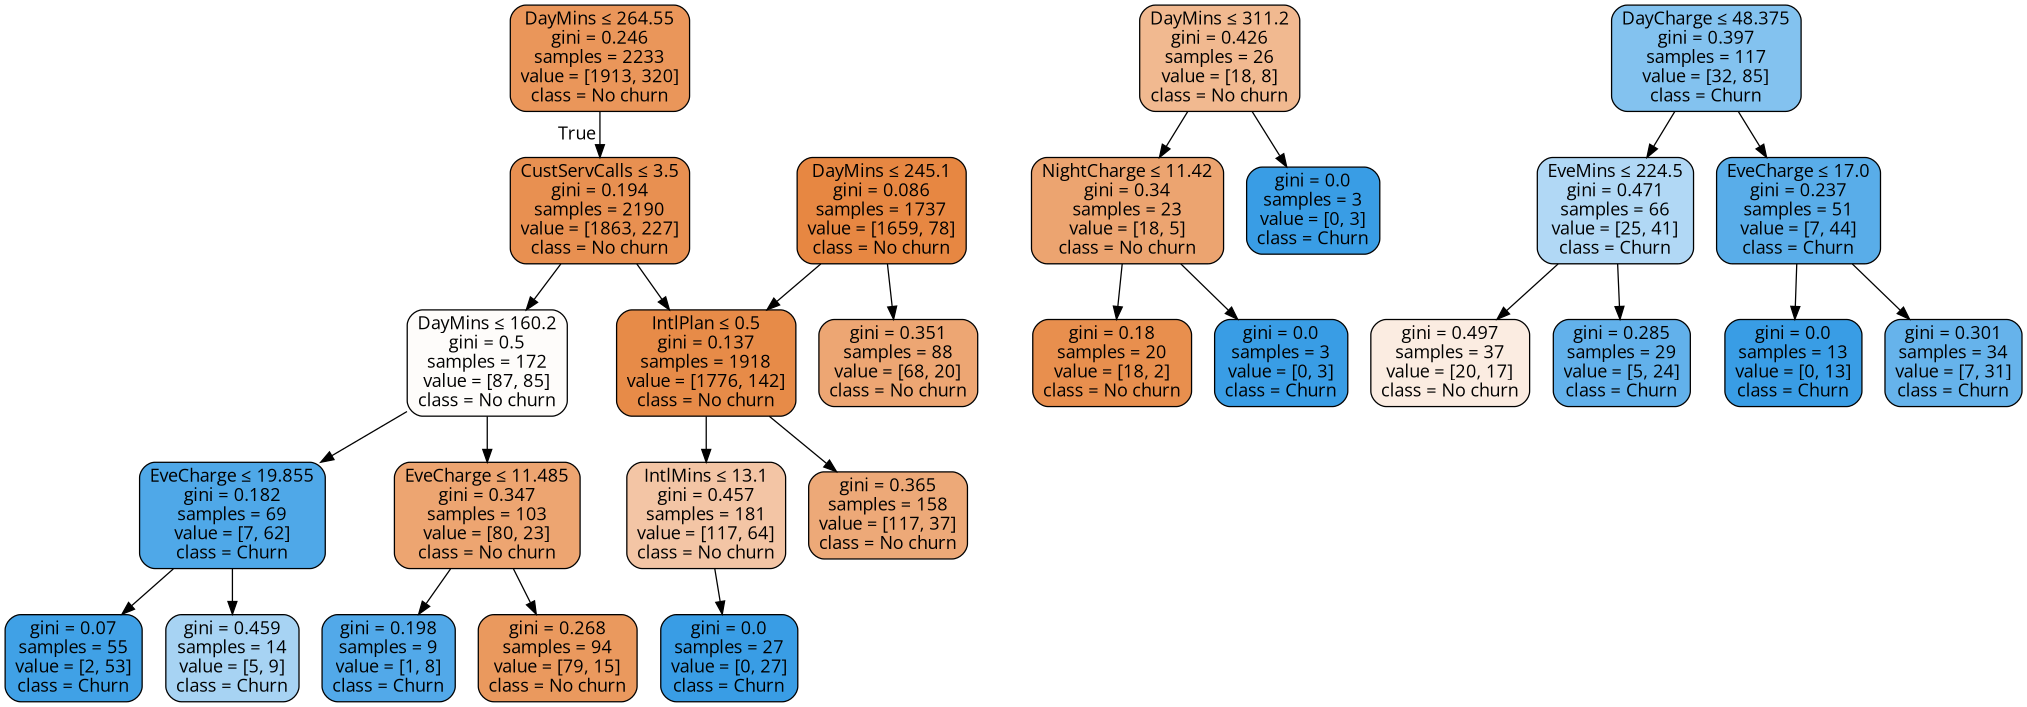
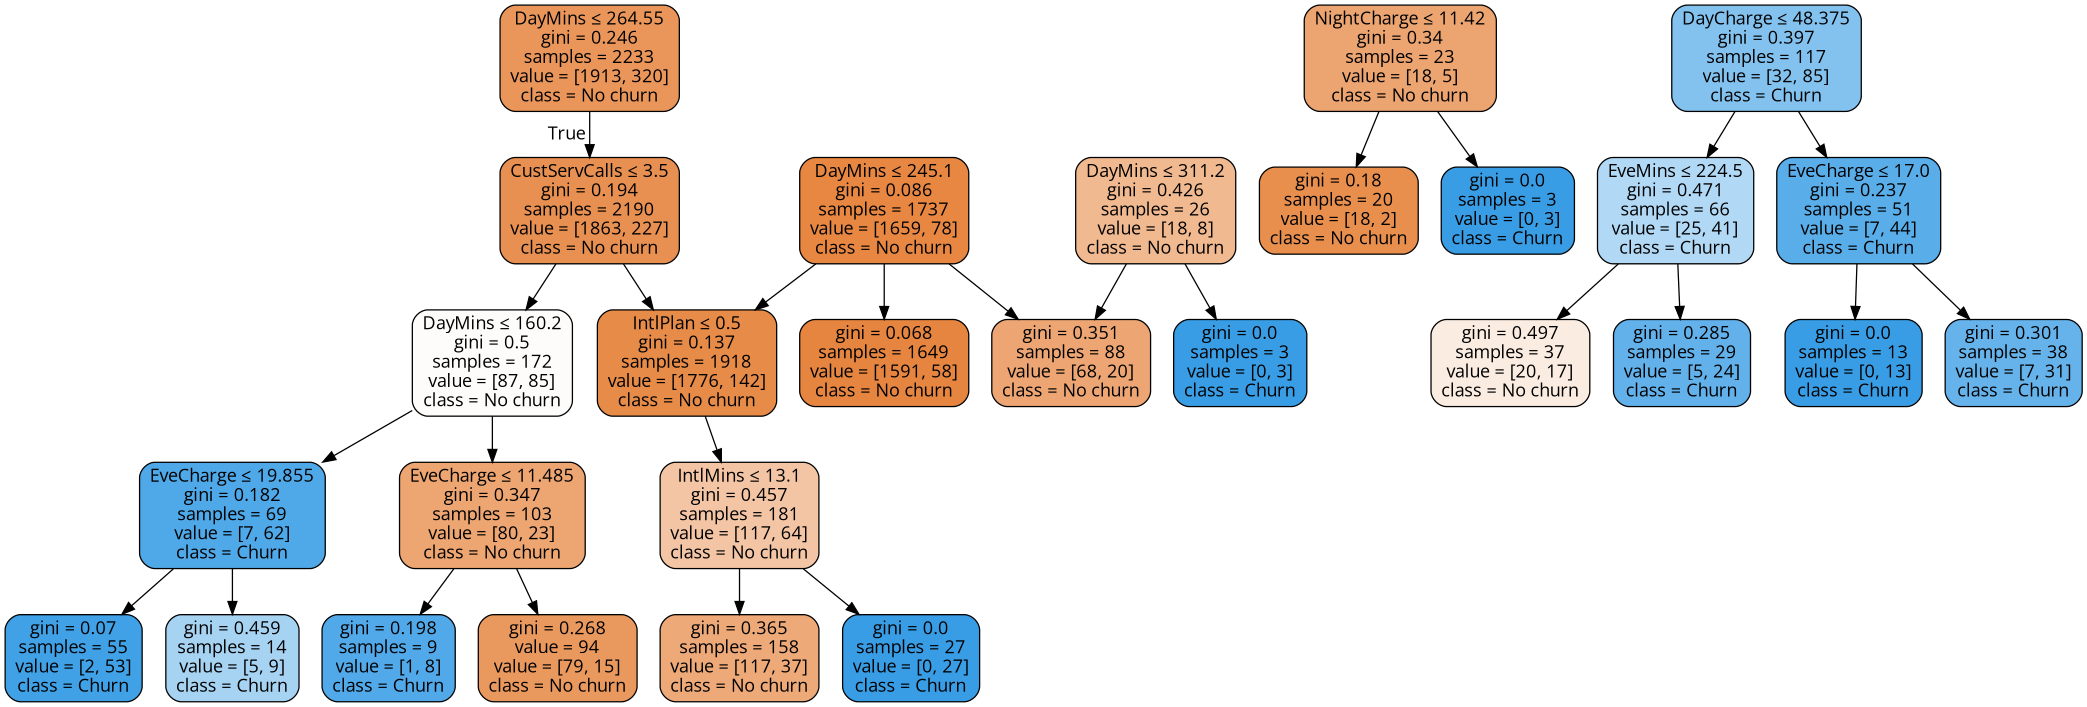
(1177, 129) -> (1114, 286)
(1953, 353) -> (2014, 353)
none -> (884, 363)
(798, 440) -> (740, 585)
(558, 648) -> (558, 648)
